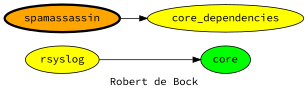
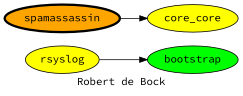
(226, 18) -> (193, 18)
(226, 60) -> (193, 60)
